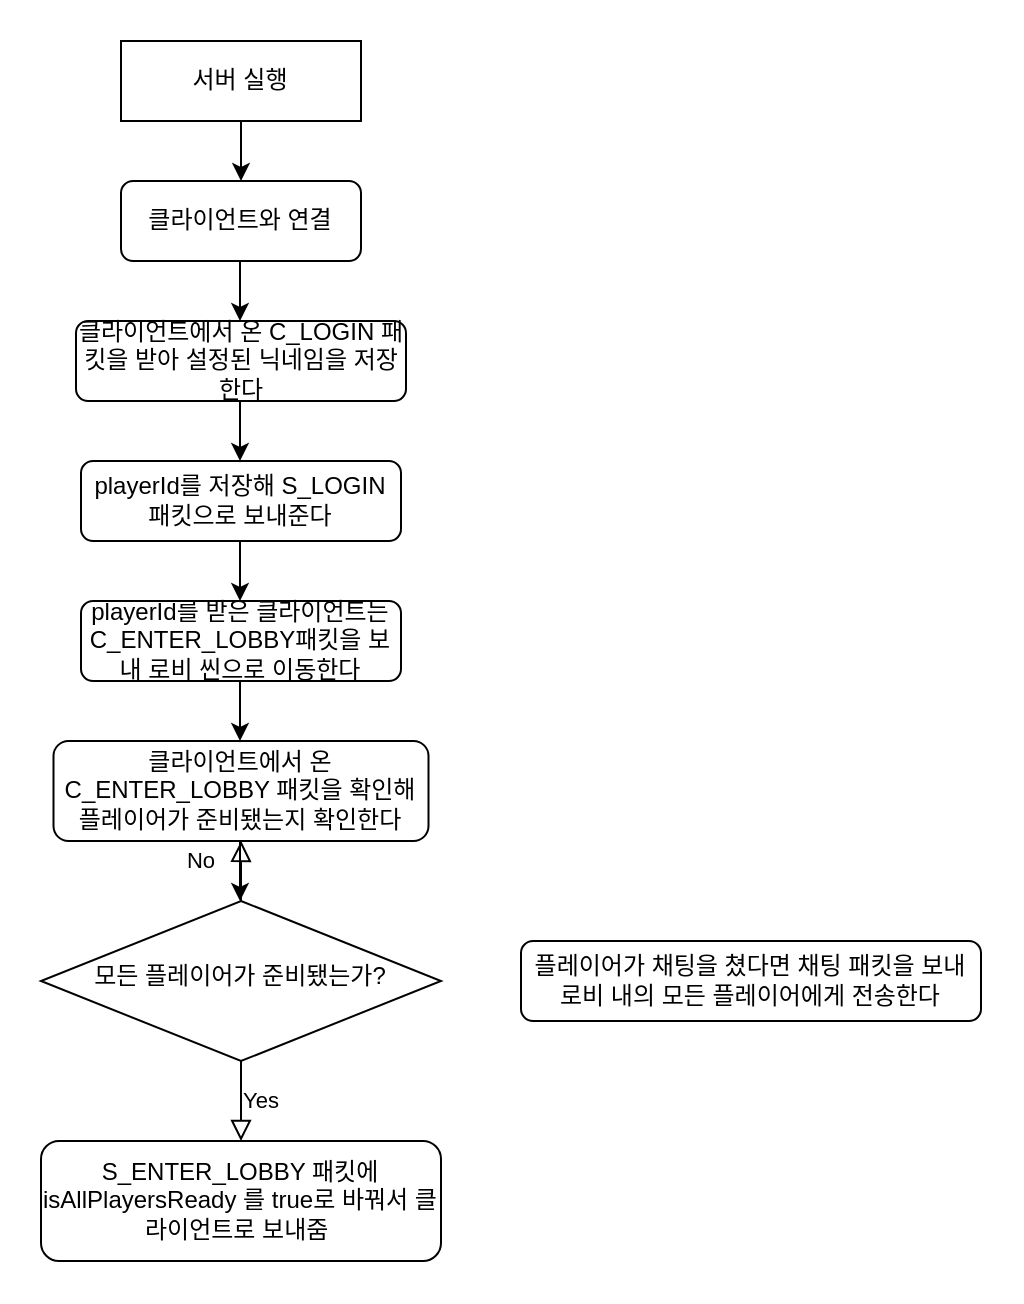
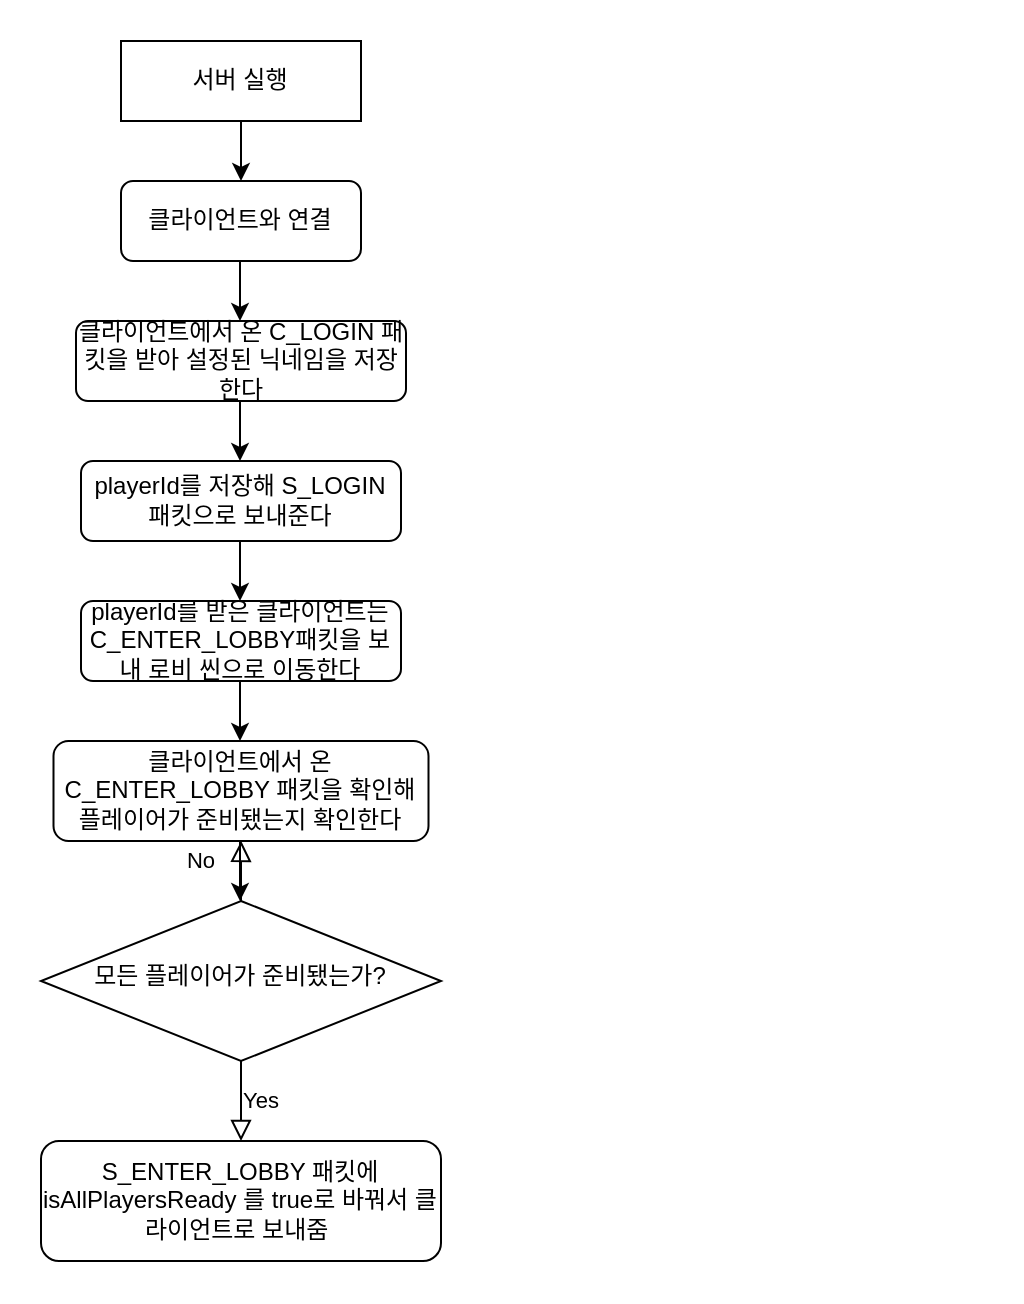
(751, 981) -> none
